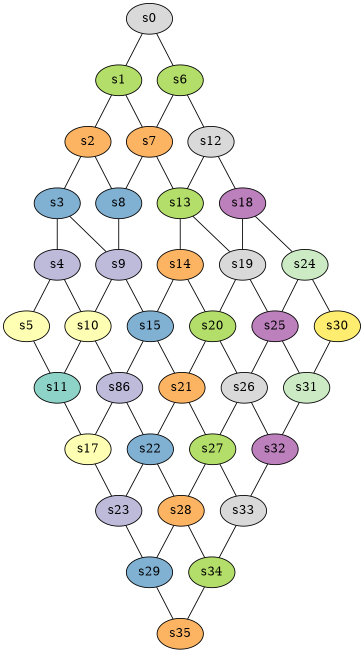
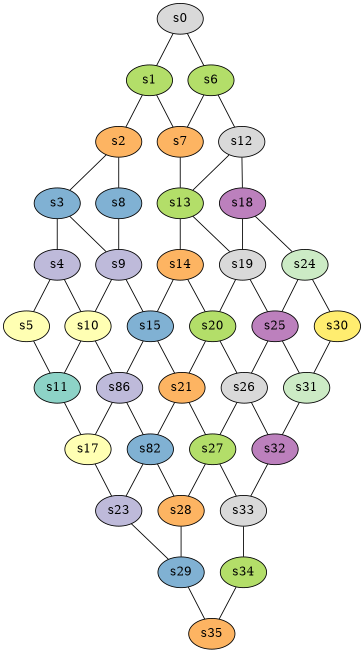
(134, 173) -> none
(150, 449) -> (150, 449)
(196, 542) -> none
